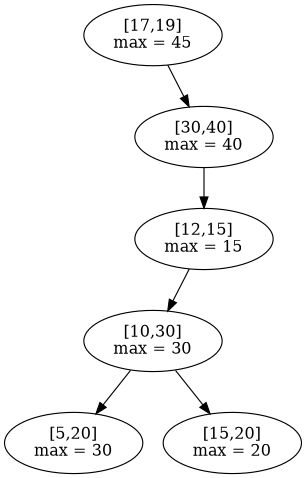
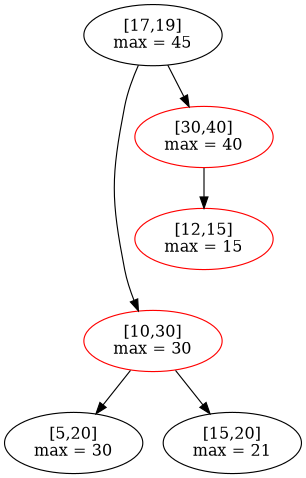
(204, 137) -> (204, 137)
(204, 239) -> (204, 239)
(181, 285) -> (115, 182)
(153, 341) -> (153, 341)
(232, 443) -> (232, 443)
